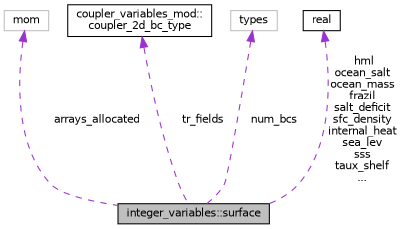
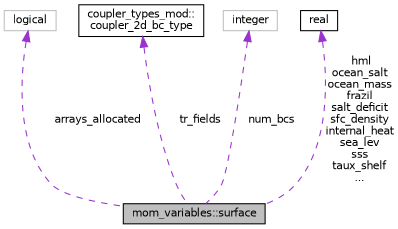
(26, 21) -> (30, 21)
(140, 21) -> (141, 21)
(254, 21) -> (250, 21)
(194, 214) -> (194, 214)
